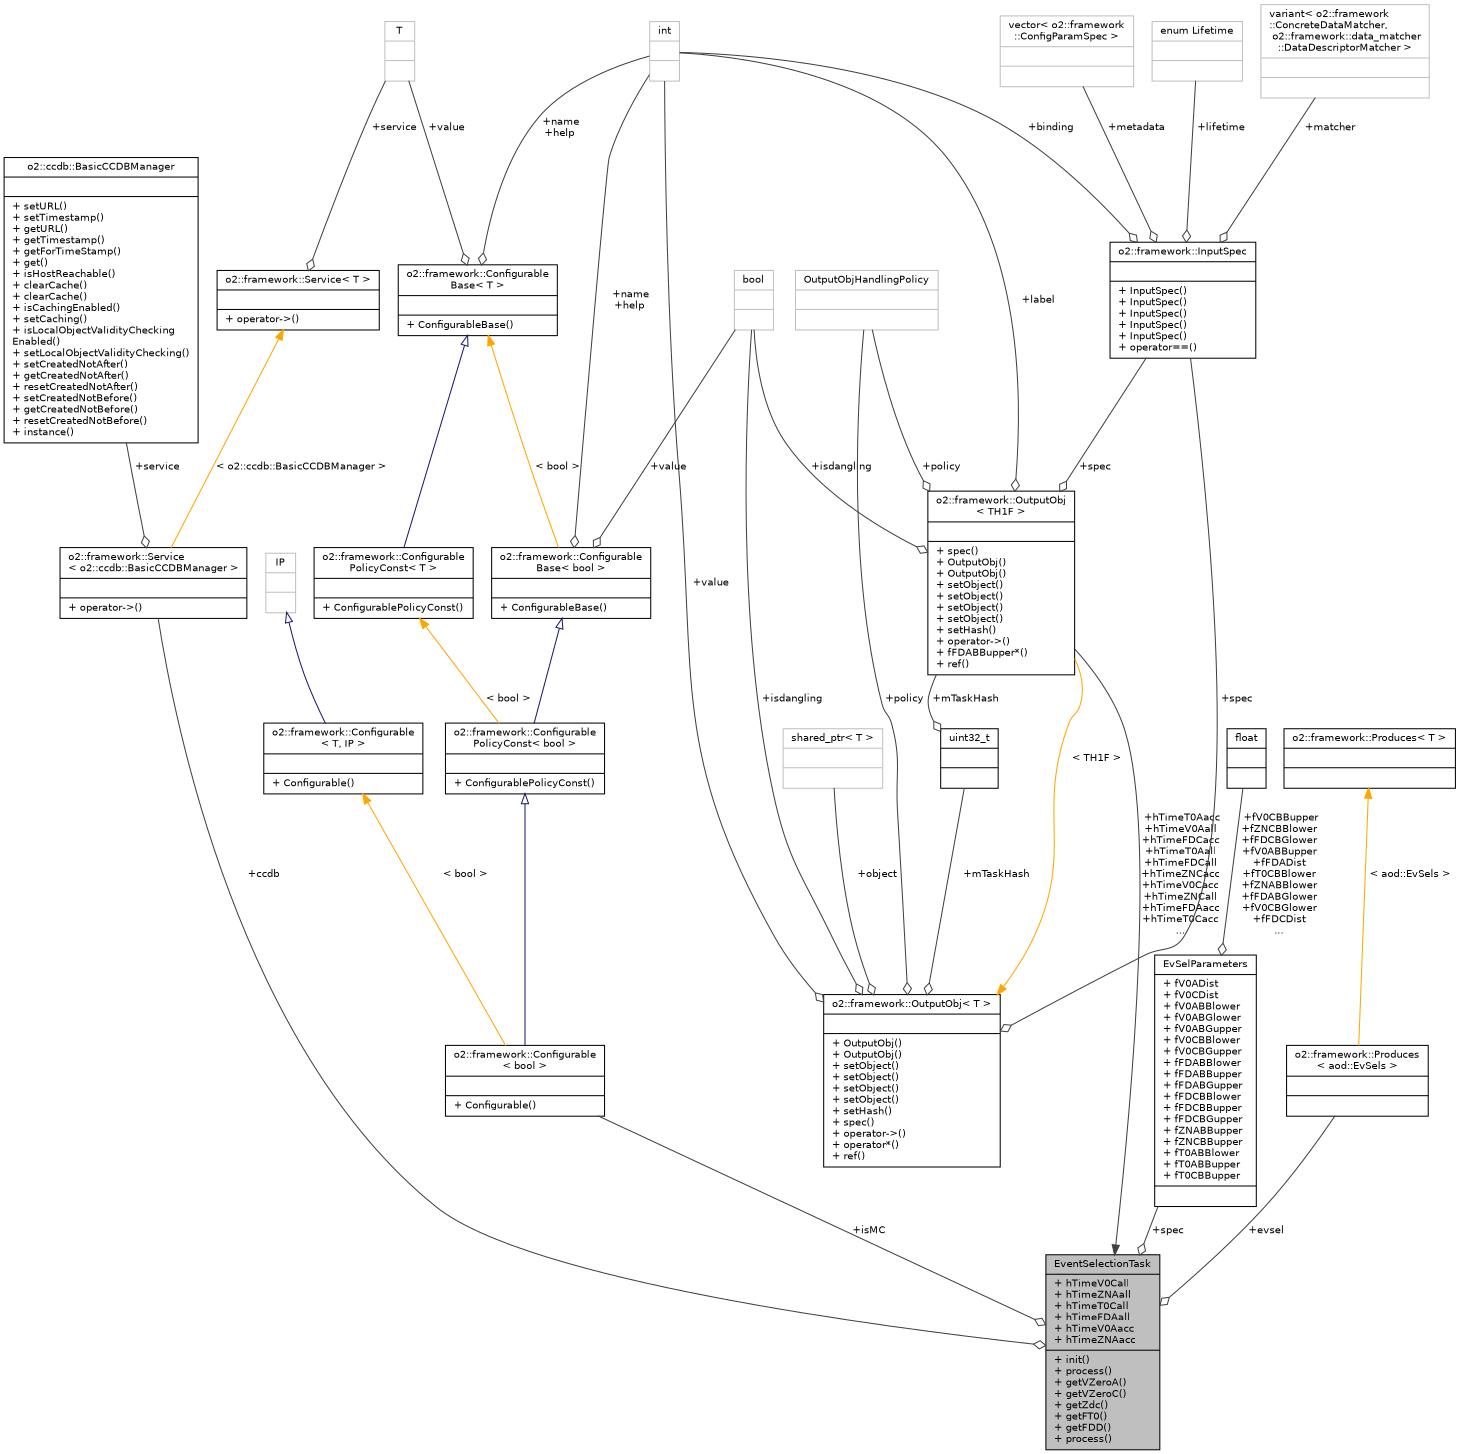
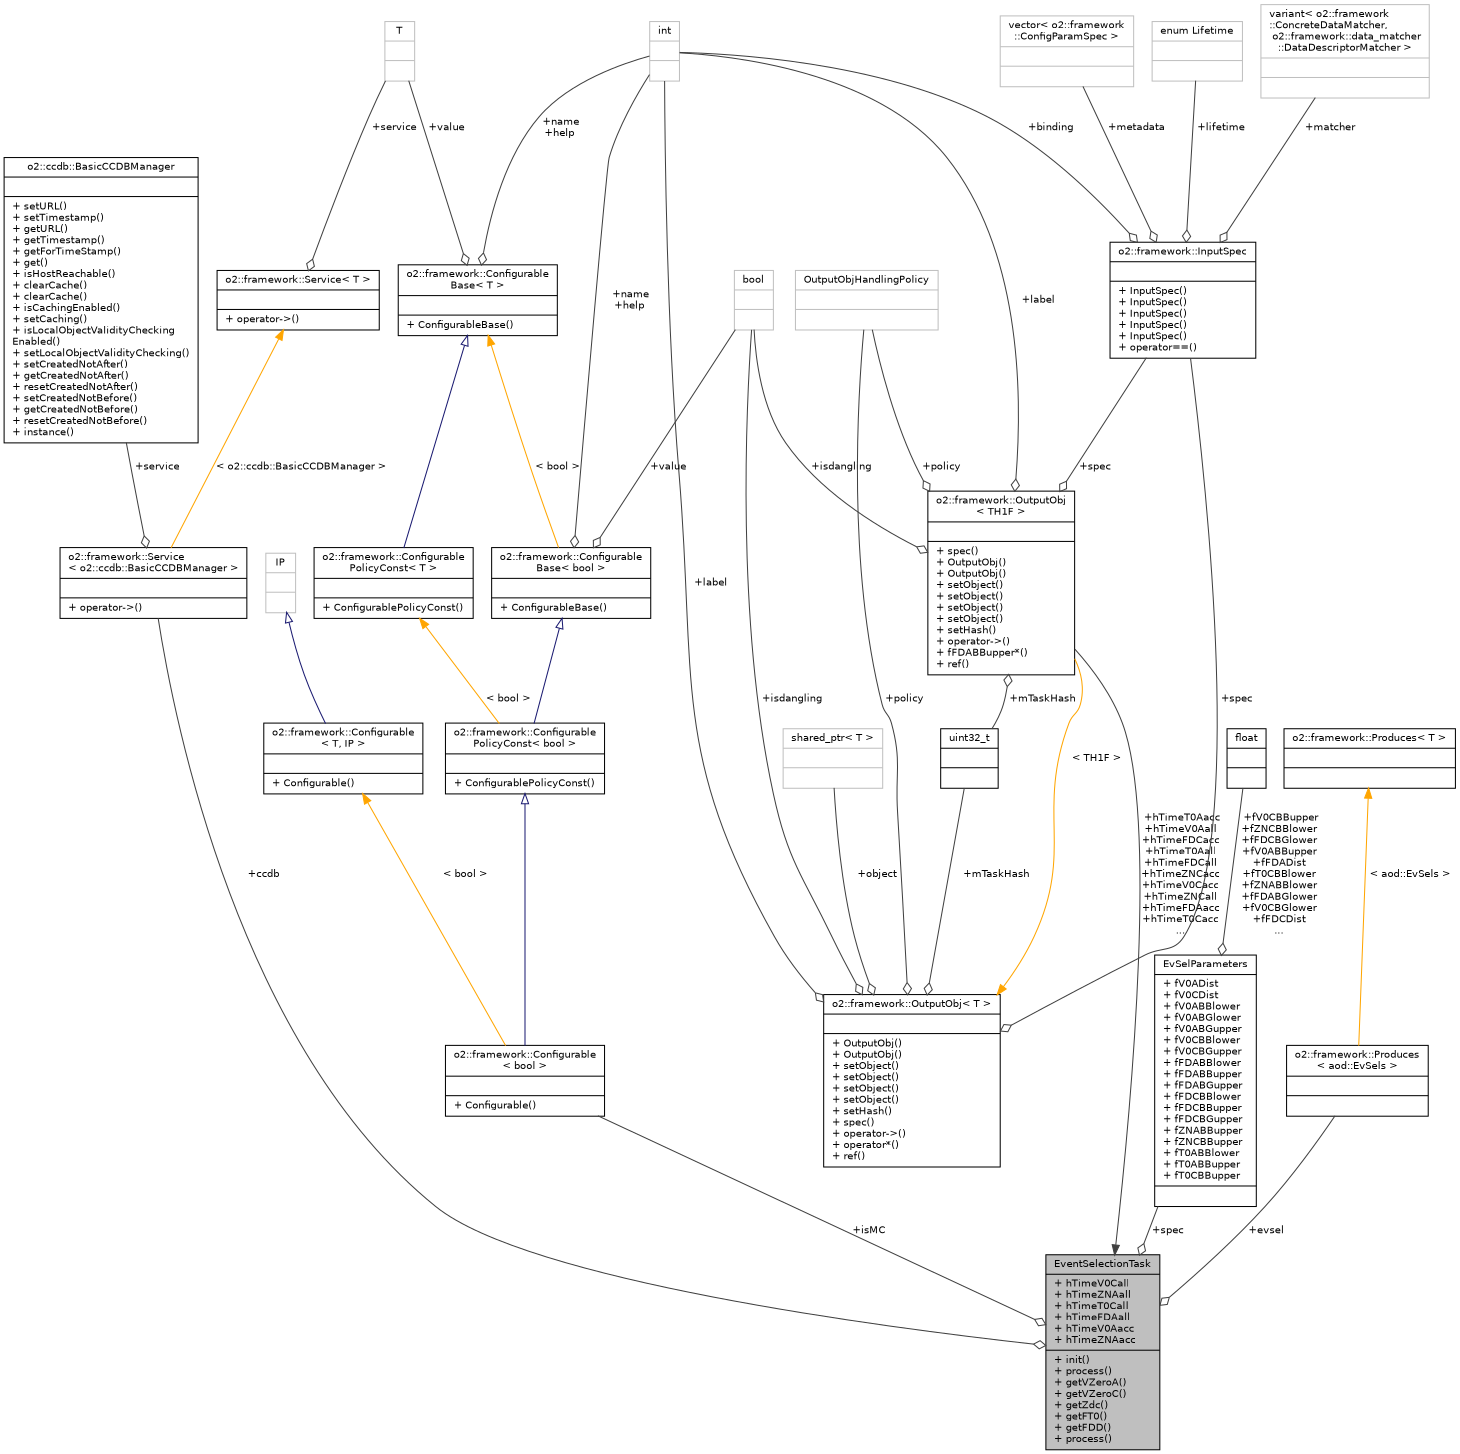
(710, 583) -> (710, 583)
(928, 698) -> (1002, 709)
